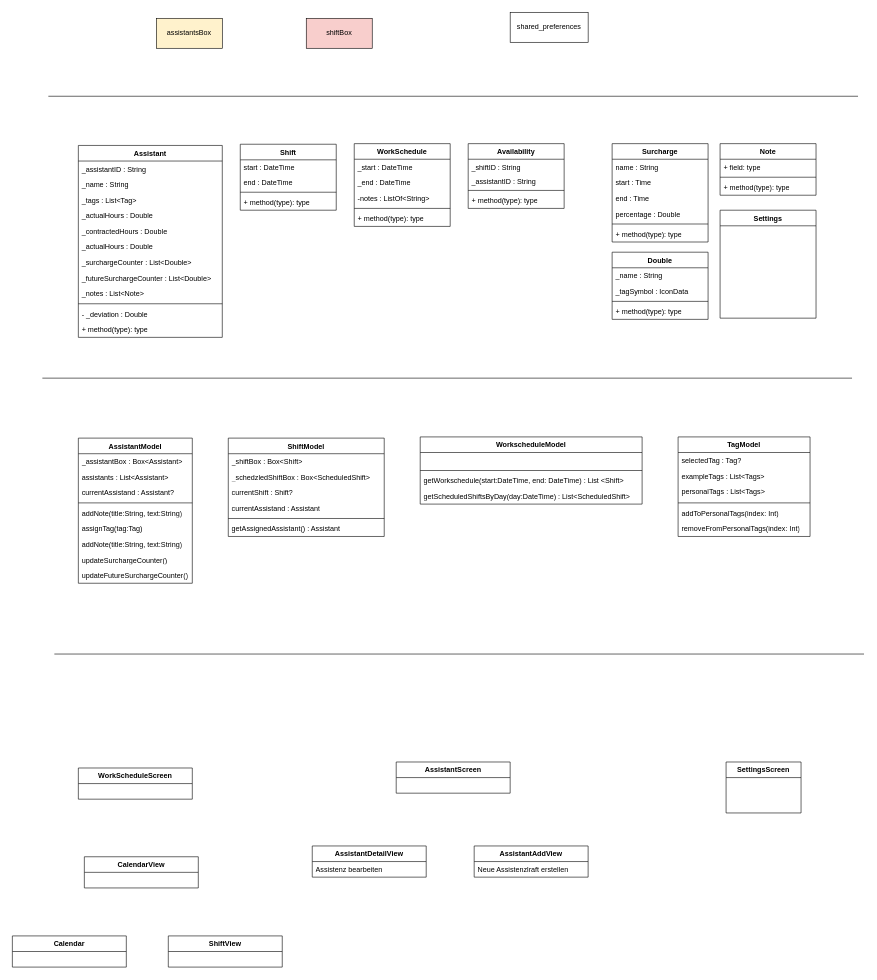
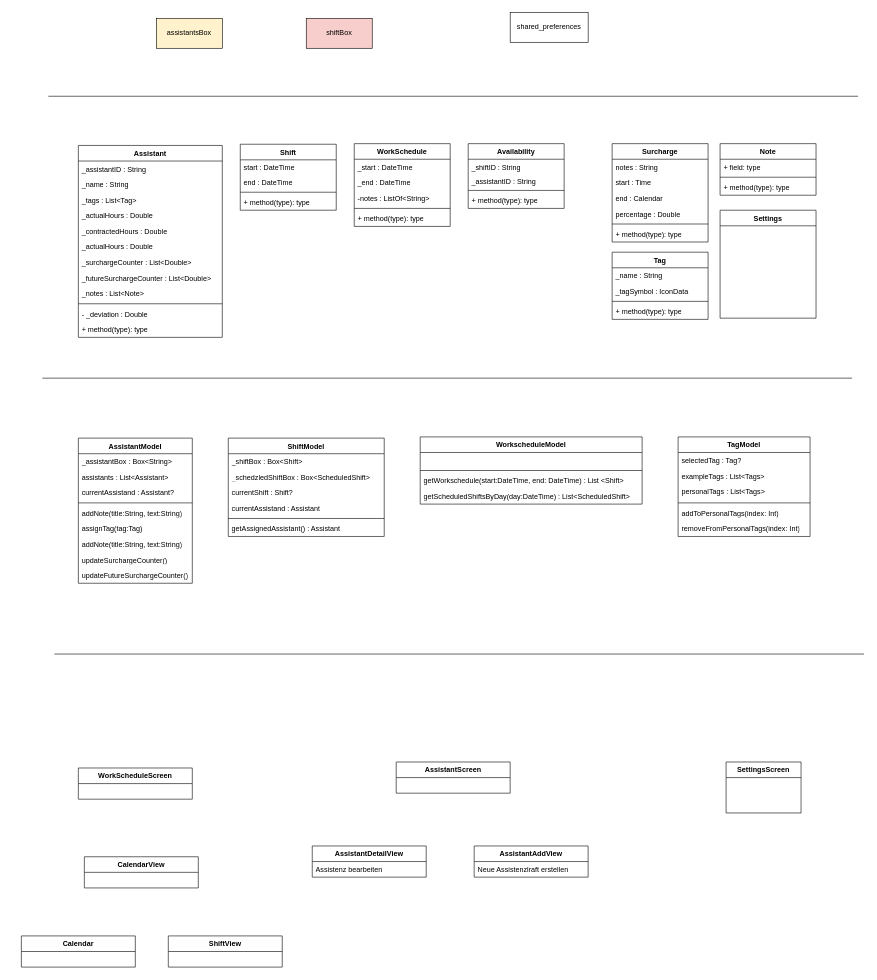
(638, 168) -> (640, 168)
(632, 199) -> (640, 199)
(660, 261) -> (660, 261)
(136, 467) -> (132, 462)
(69, 952) -> (78, 952)
